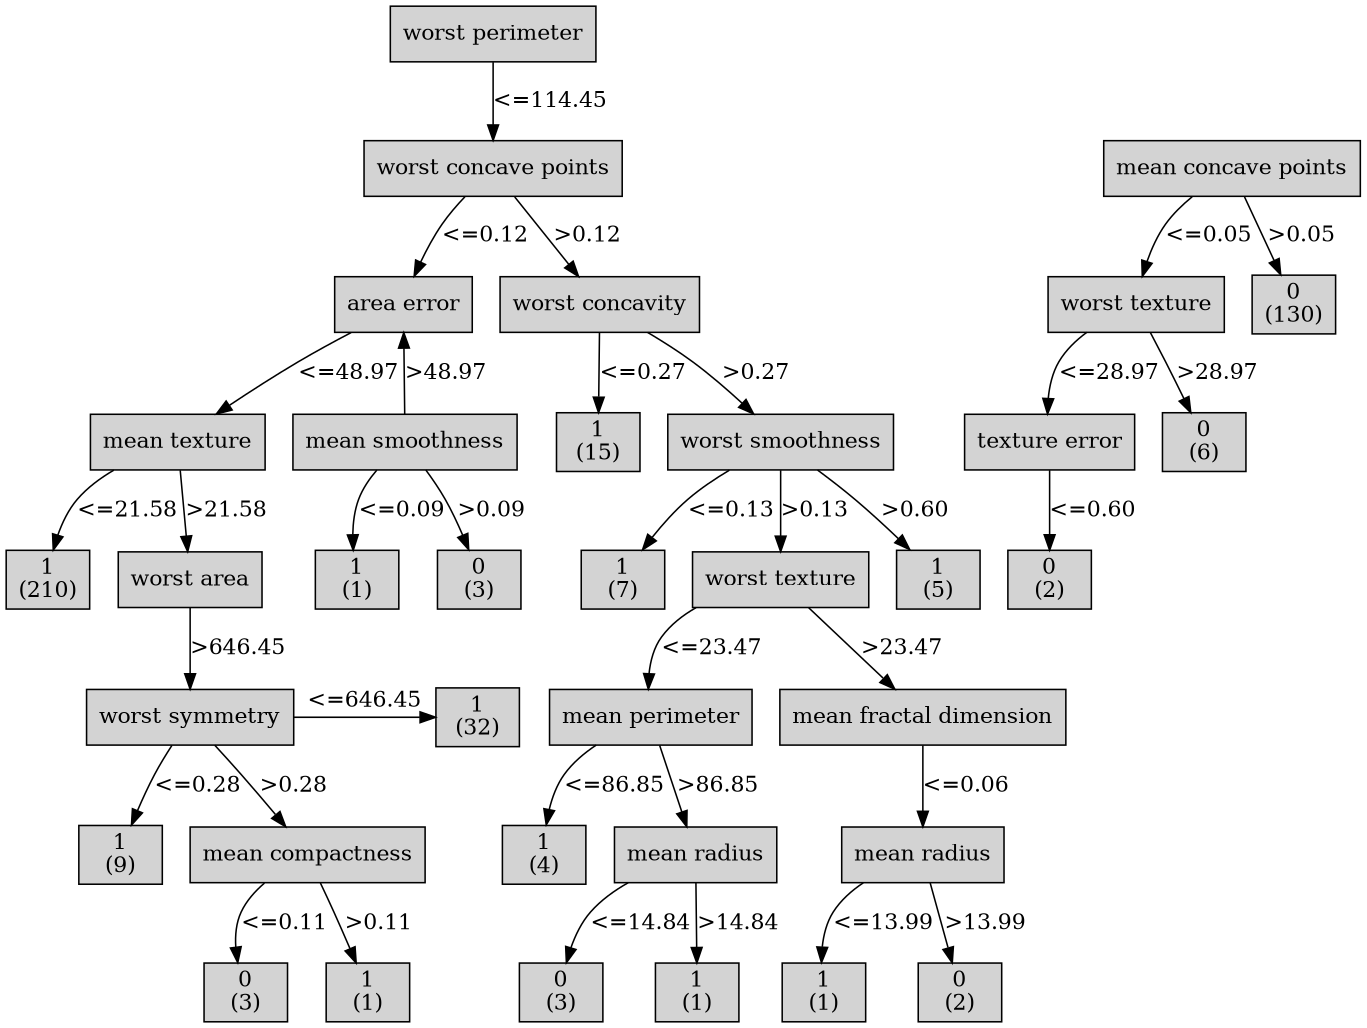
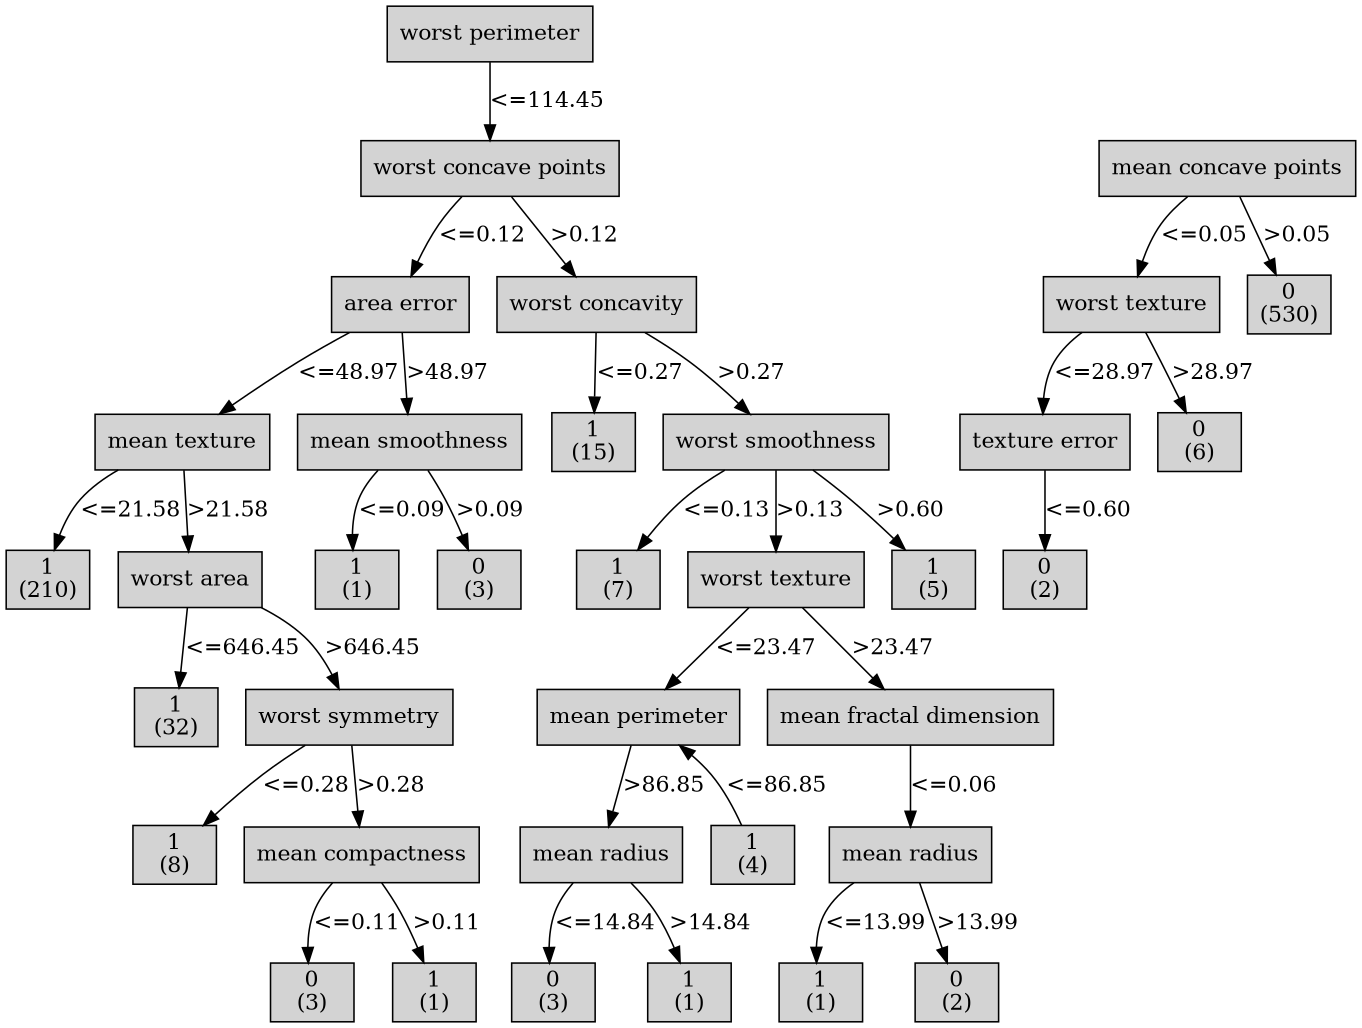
(1294, 305) -> (1289, 305)
(404, 381) -> (404, 366)
(357, 717) -> (184, 640)
(566, 772) -> (721, 787)
(121, 855) -> (175, 855)
